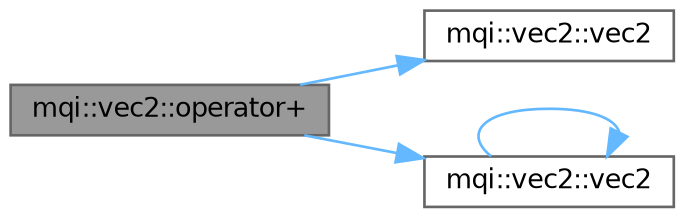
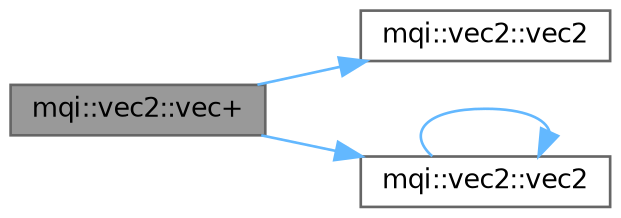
(170, 110) -> (138, 110)
